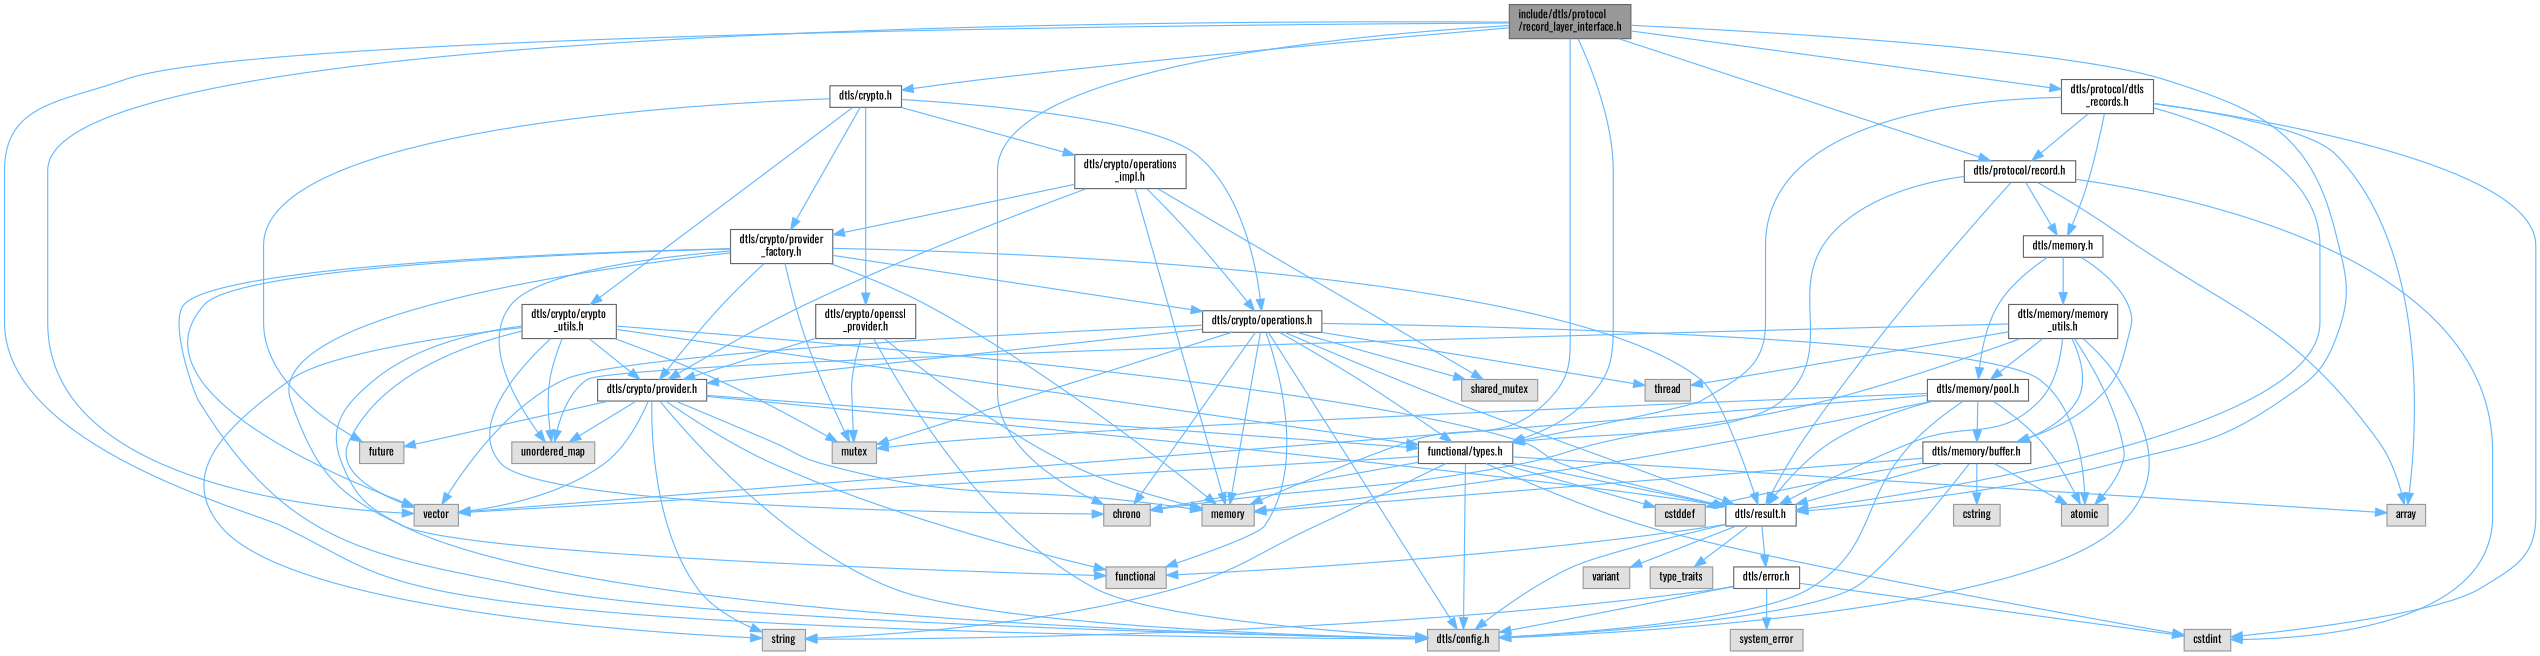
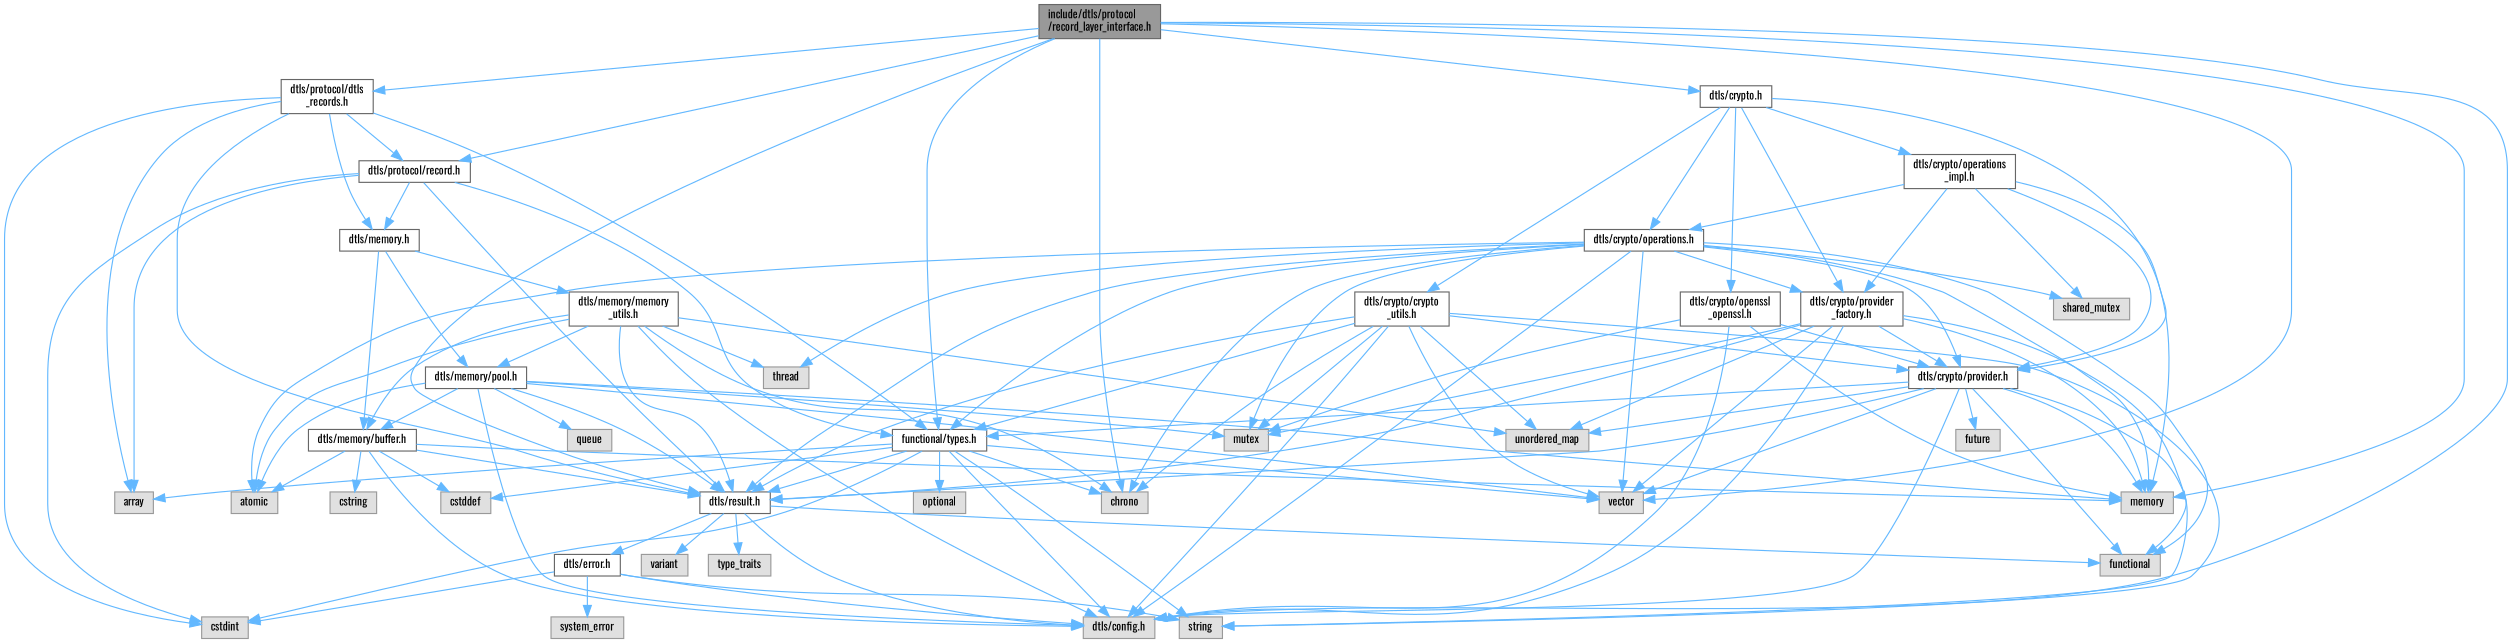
(416, 147) -> (2076, 181)
(1012, 283) -> (1738, 272)
(866, 322) -> (1730, 309)
none -> (590, 440)
none -> (940, 503)
